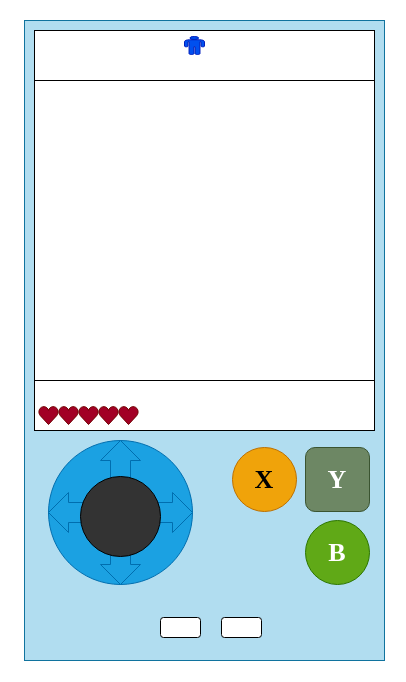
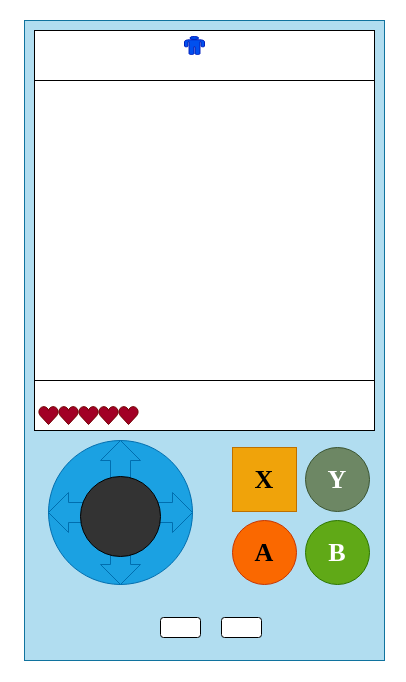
(265, 480) -> (265, 480)
(338, 480) -> (338, 480)
none -> (265, 553)
